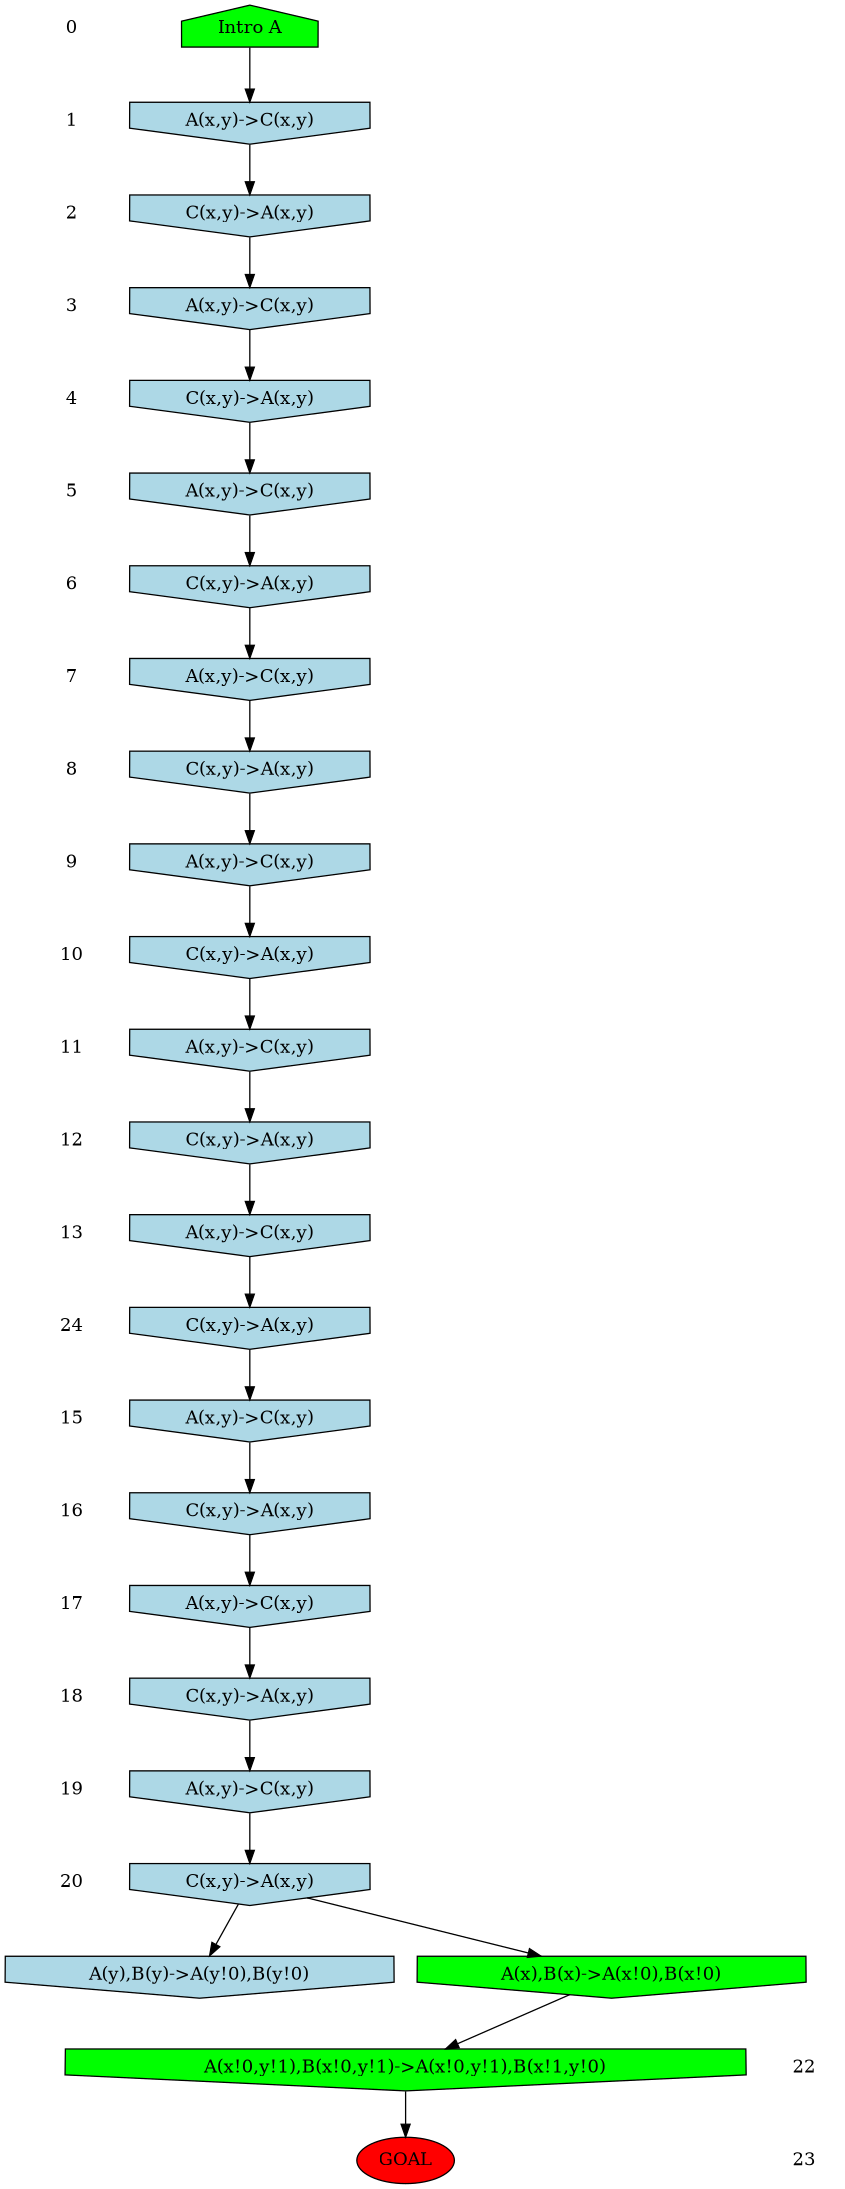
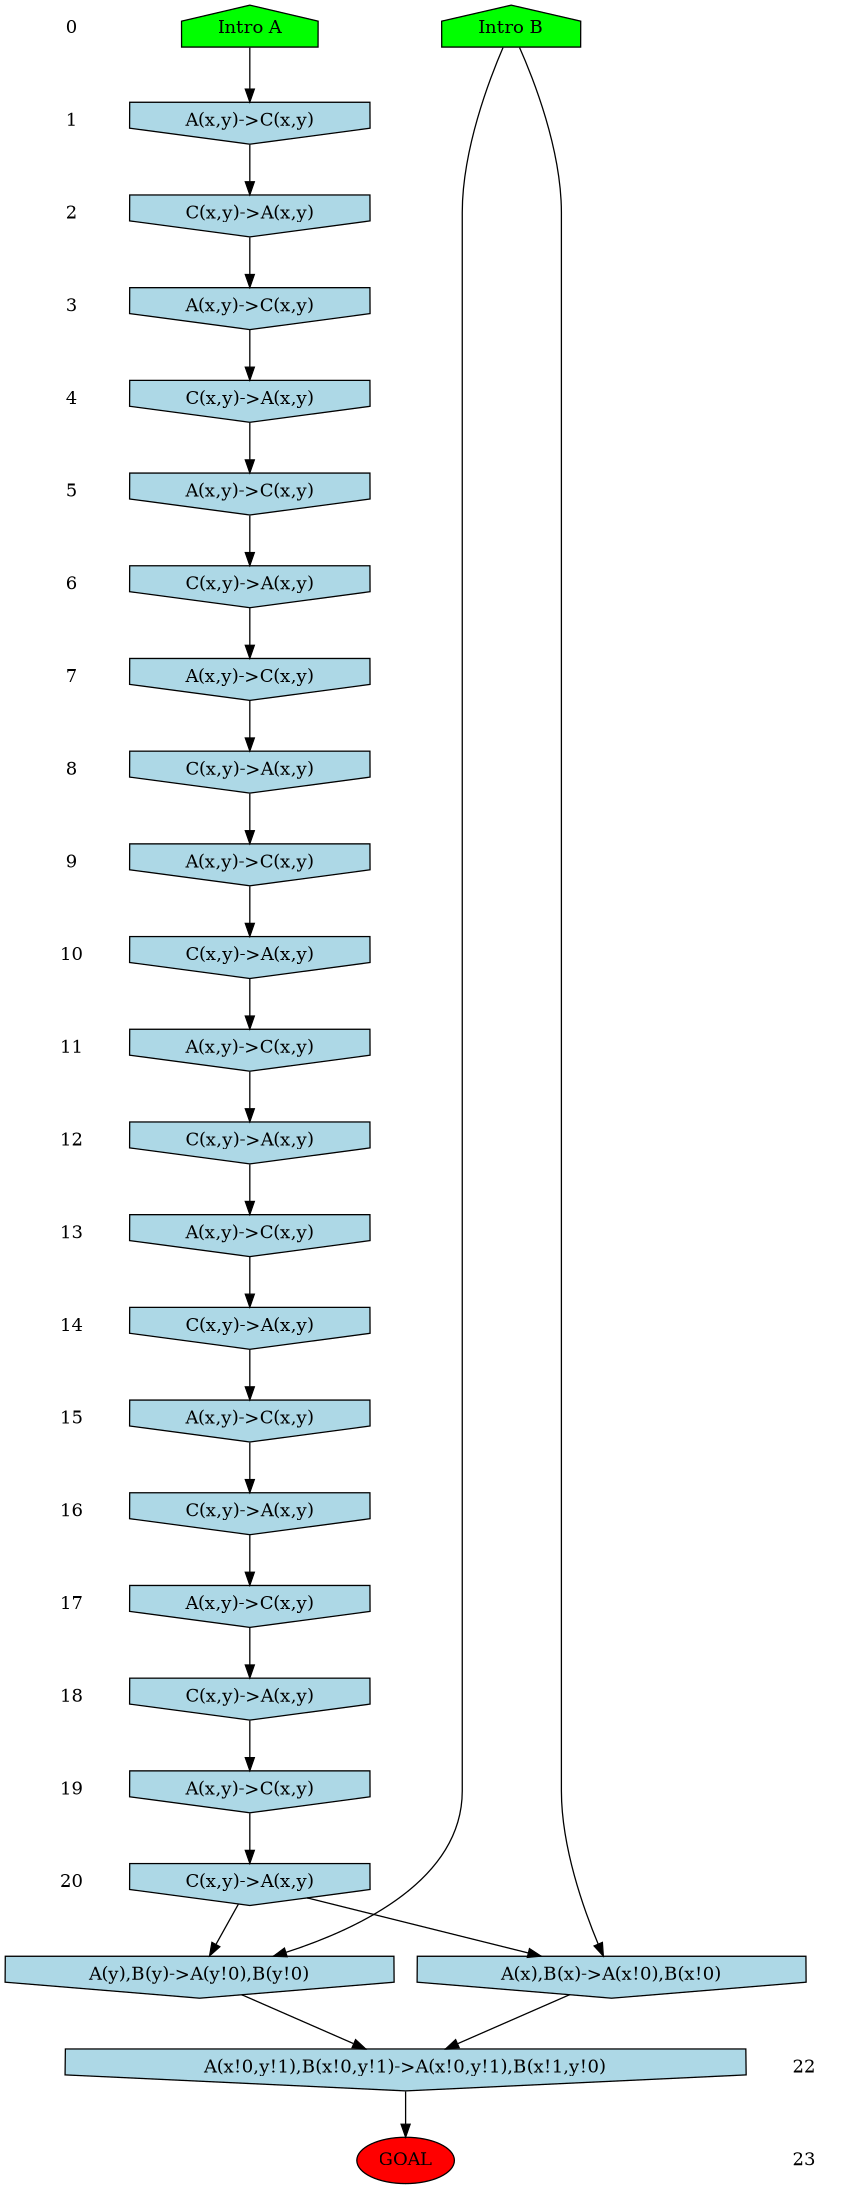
none -> (511, 28)
(72, 1326) -> (72, 1326)
(612, 1975) -> (612, 1975)
none -> (298, 2019)
(406, 2068) -> (406, 2068)
